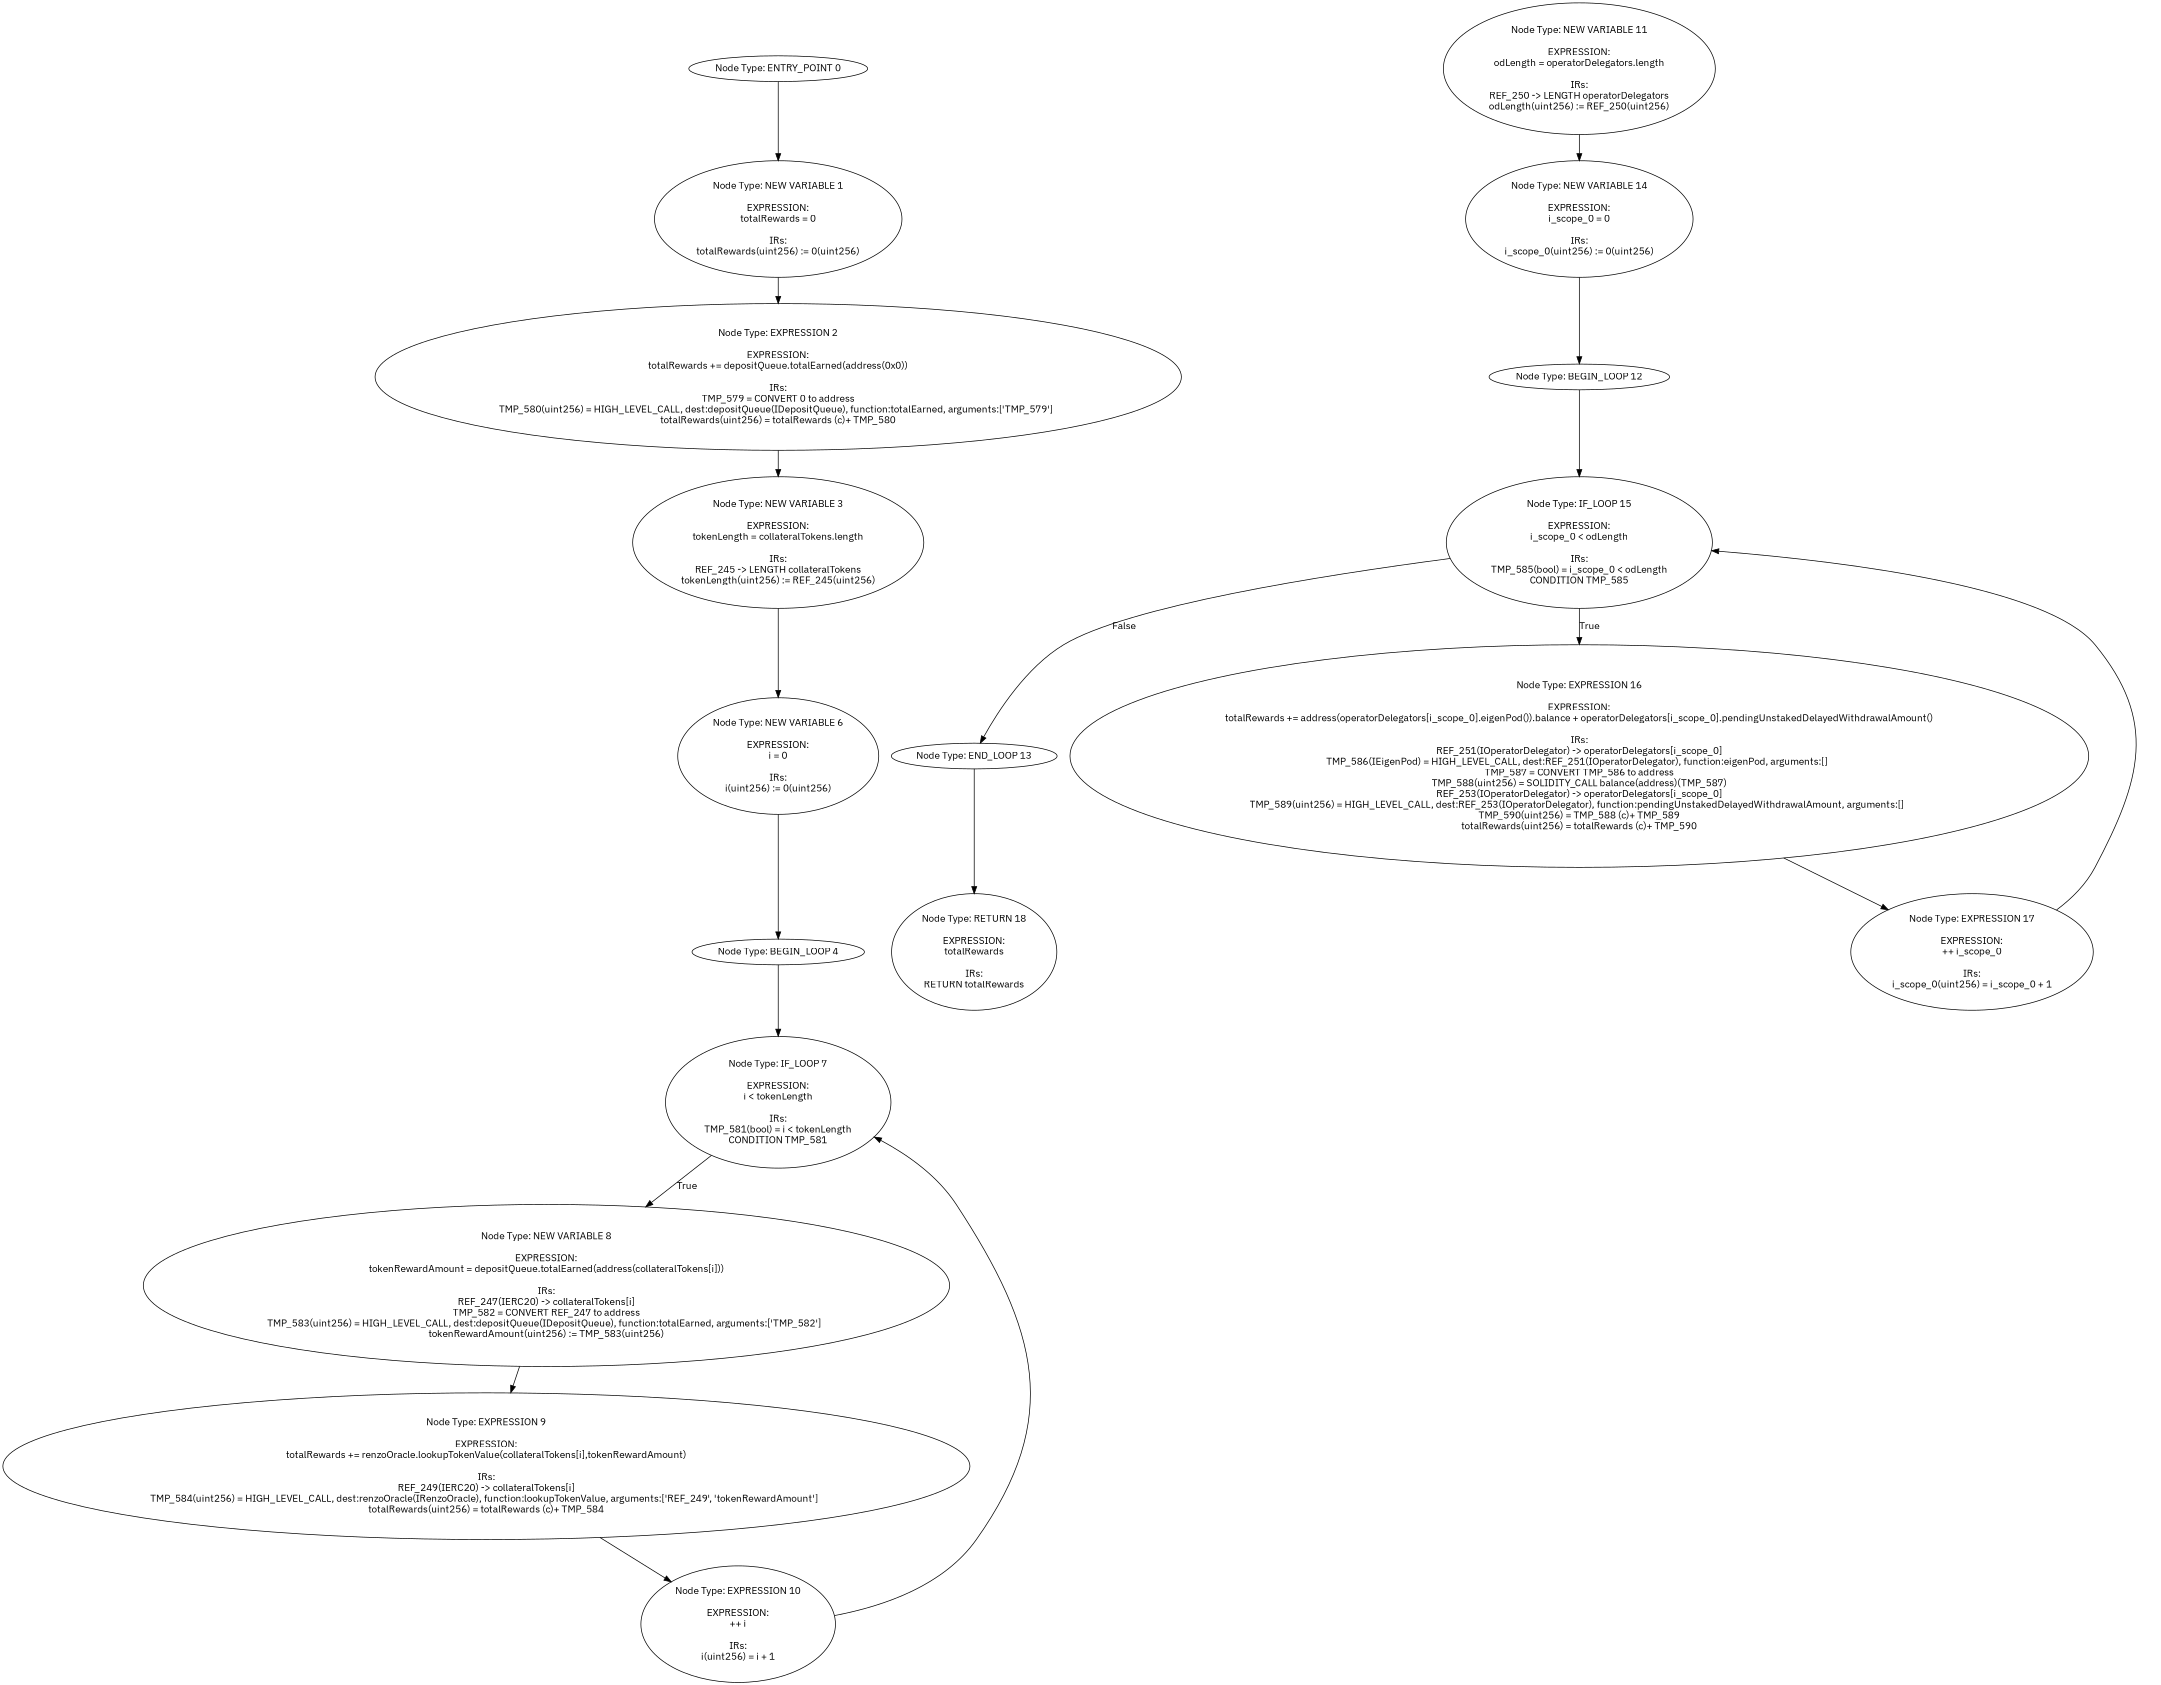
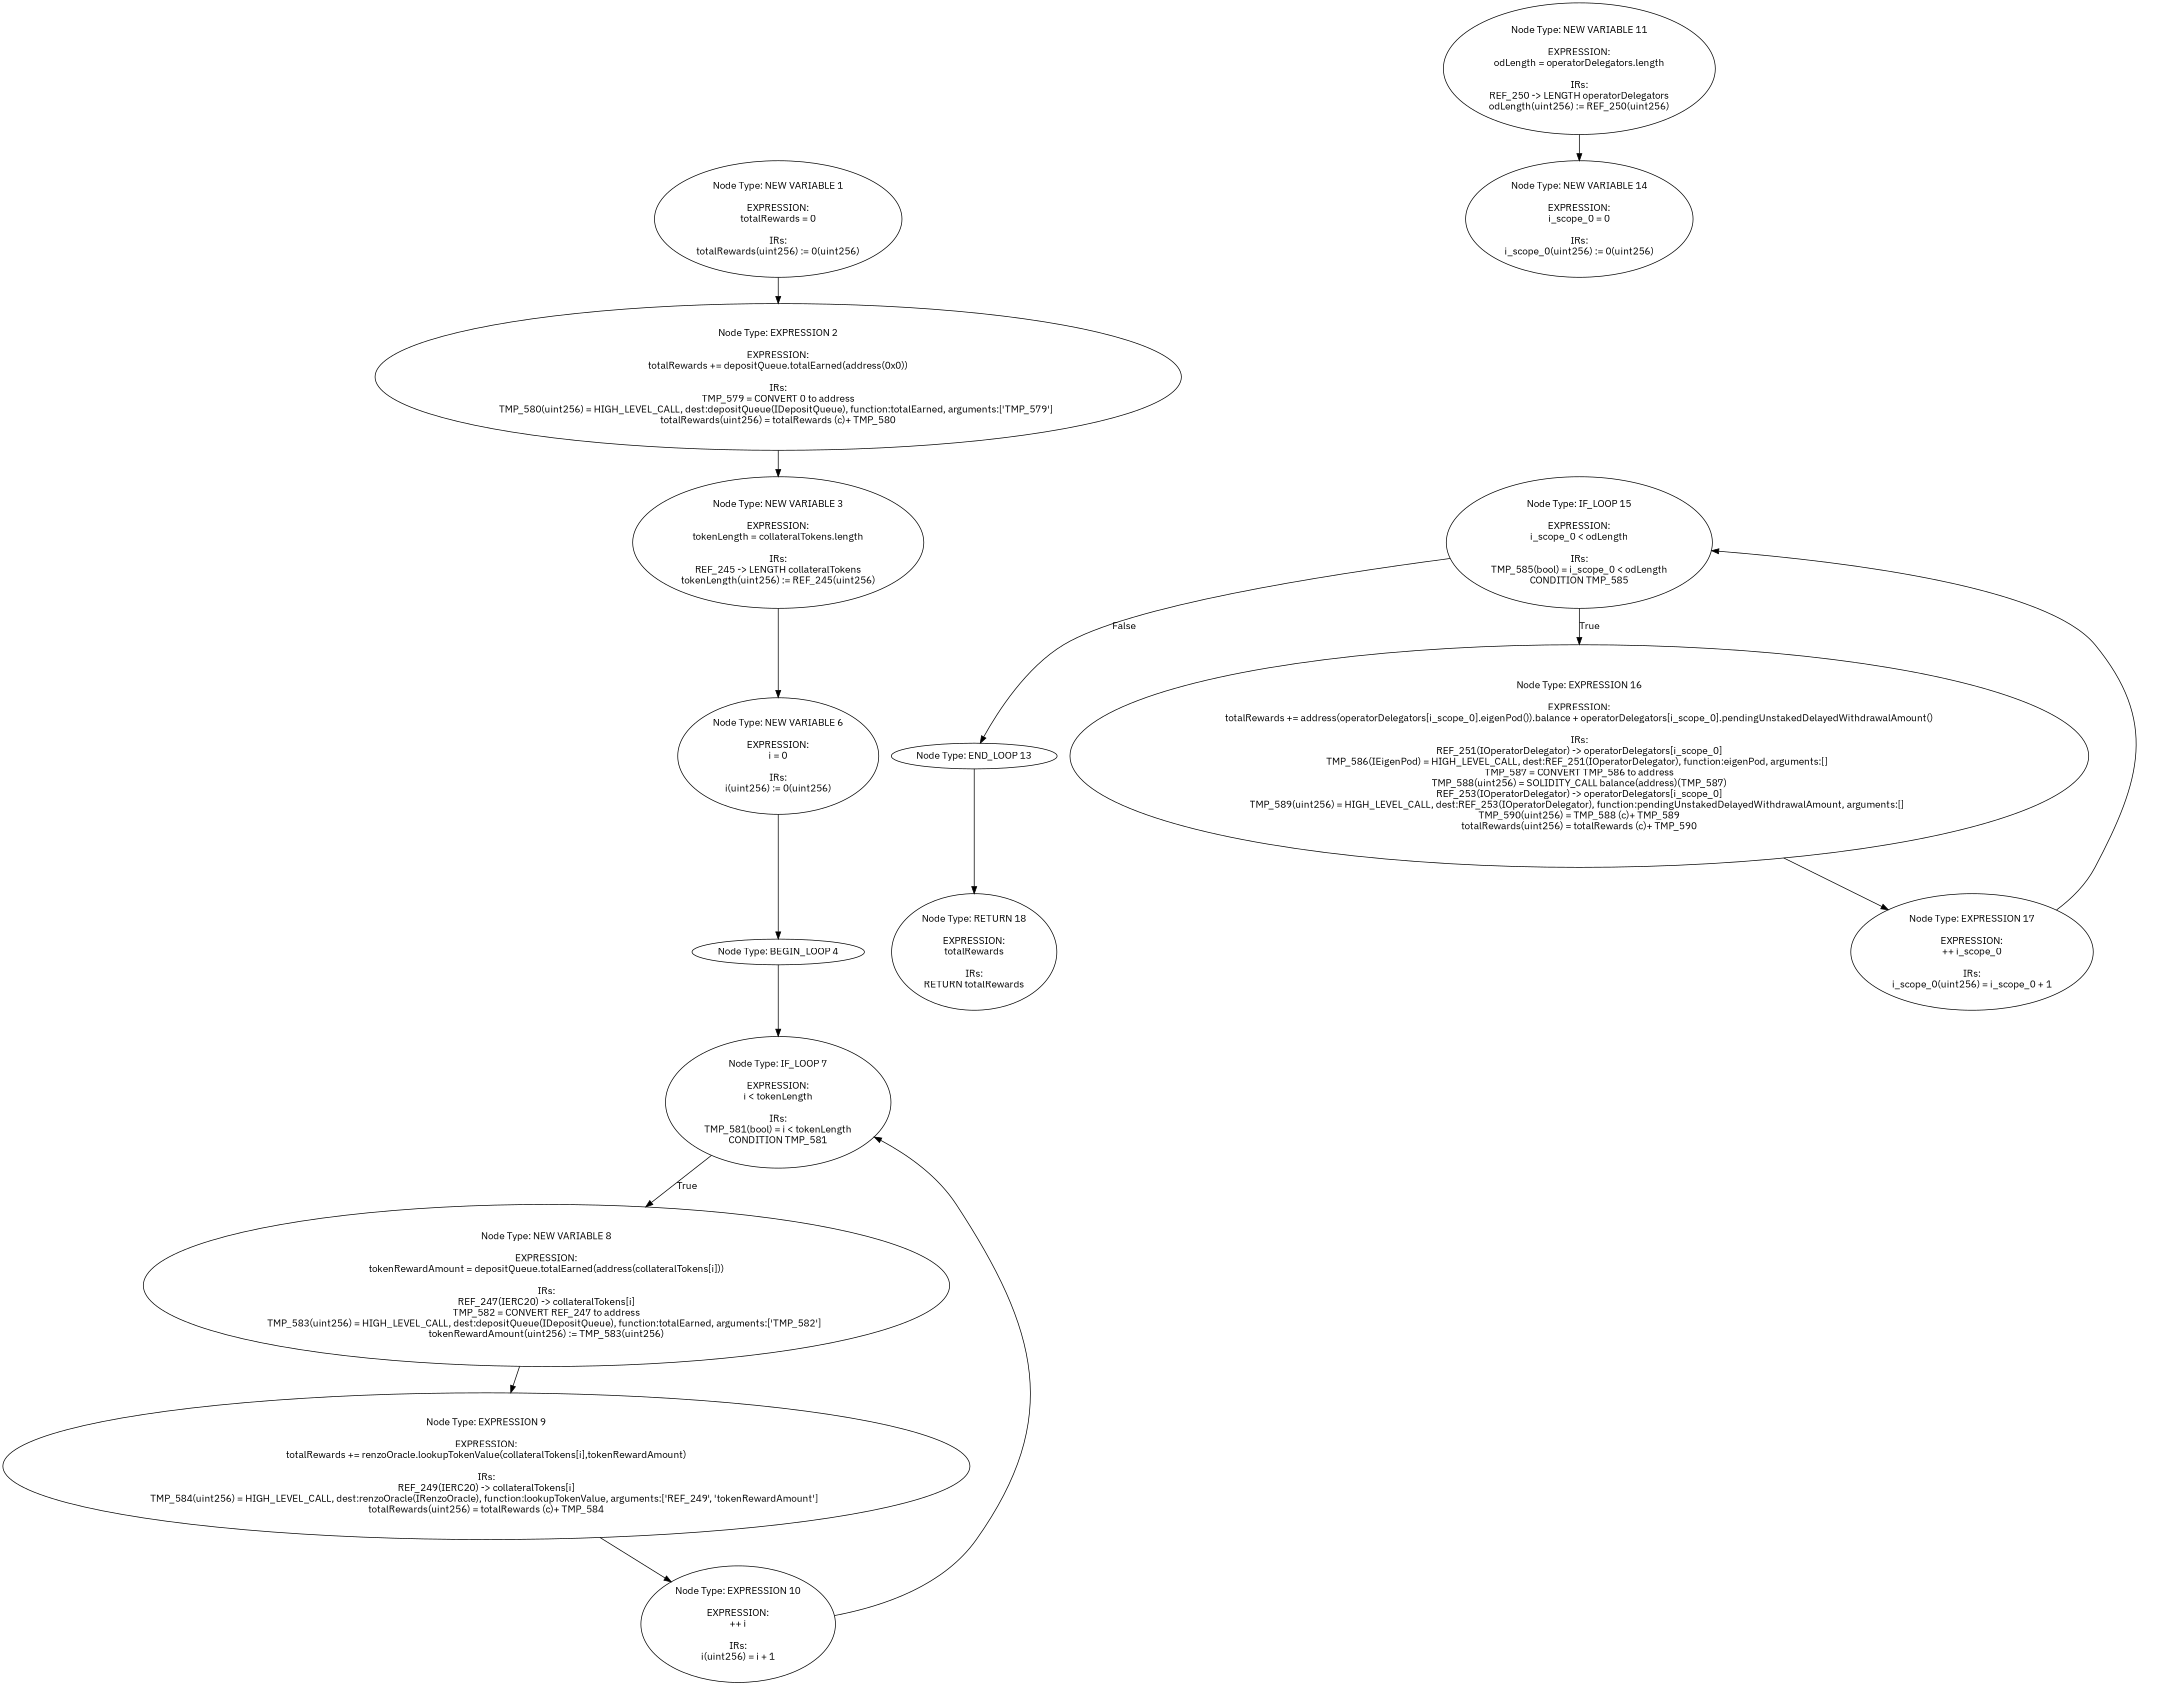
(778, 69) -> none
(1579, 377) -> none
